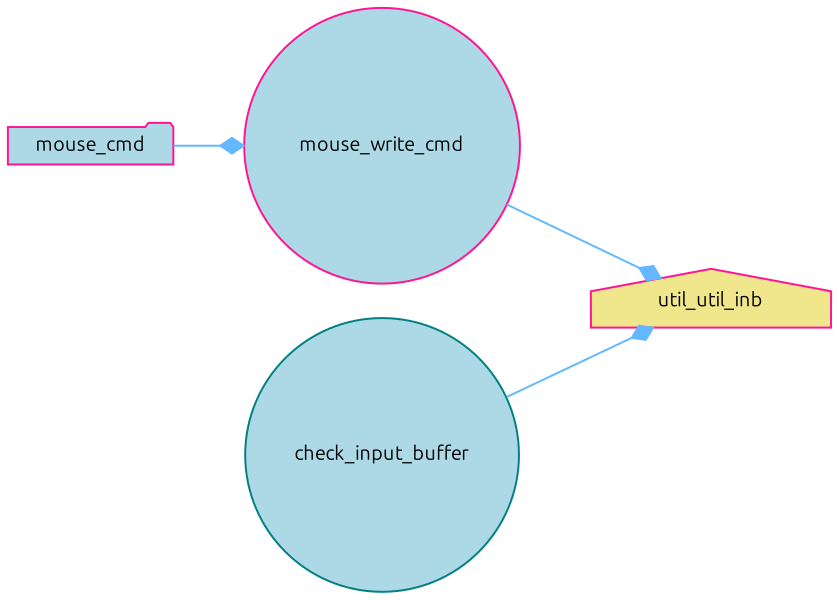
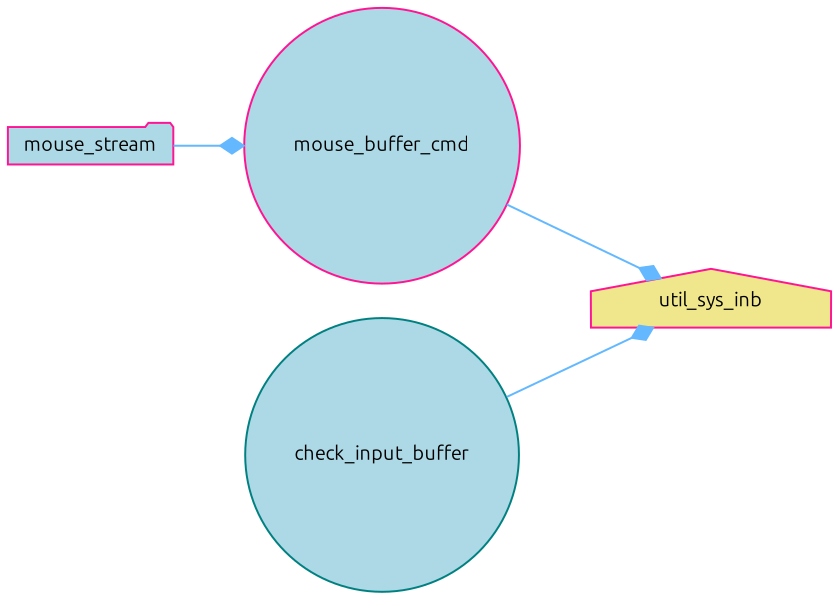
(91, 146) -> (91, 146)
(382, 146) -> (382, 146)
(711, 301) -> (711, 301)
